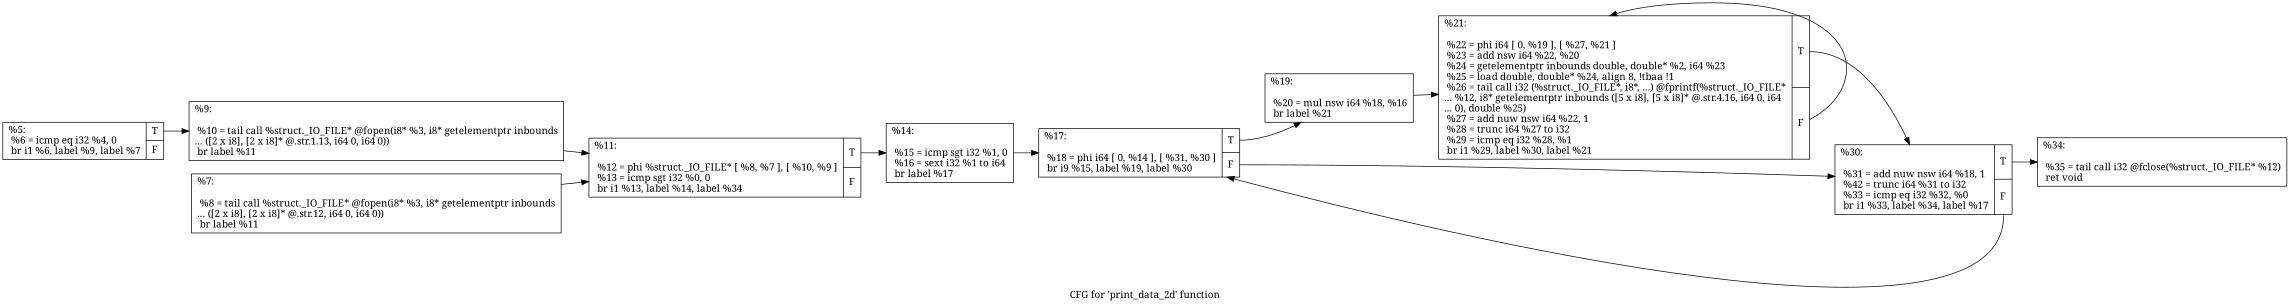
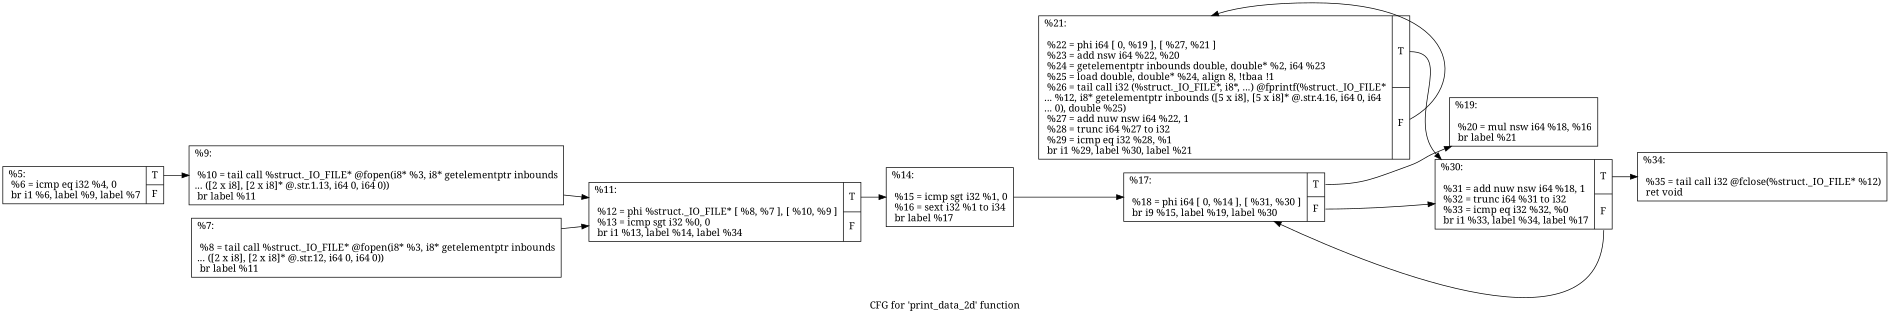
(1422, 95) -> none
(949, 163) -> (949, 208)
(1903, 185) -> (1504, 200)
